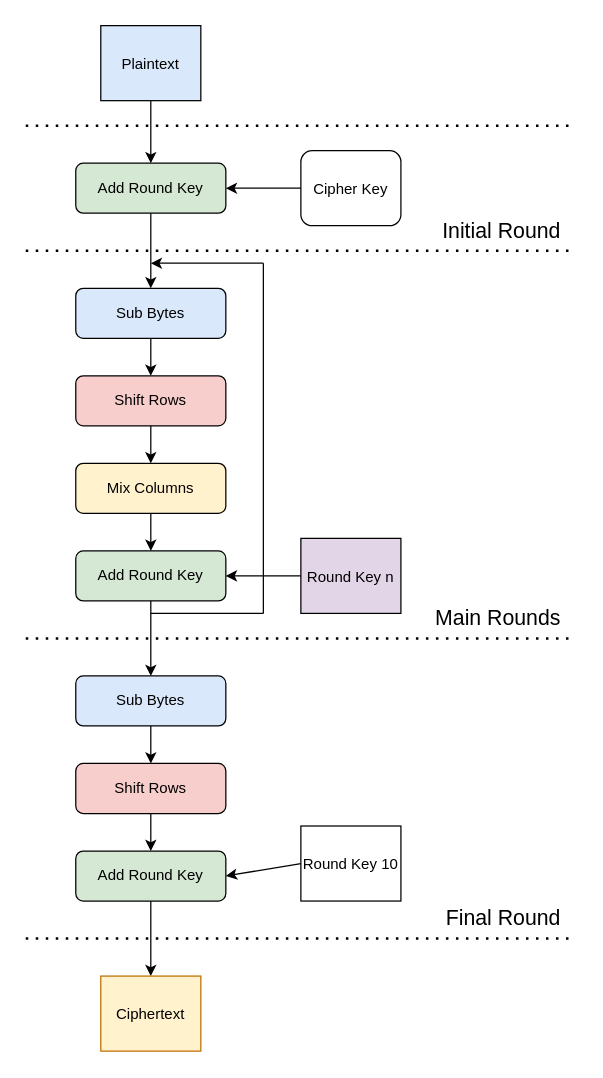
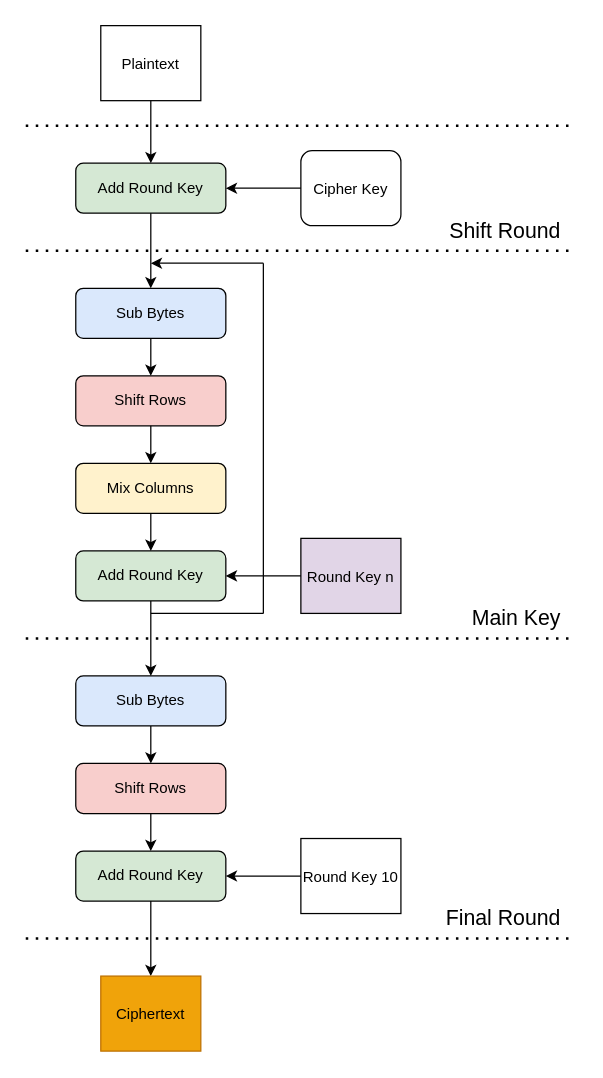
(151, 63) -> (151, 63)
(494, 232) -> (501, 232)
(501, 619) -> (519, 619)
(351, 863) -> (351, 876)
(151, 1013) -> (151, 1013)
